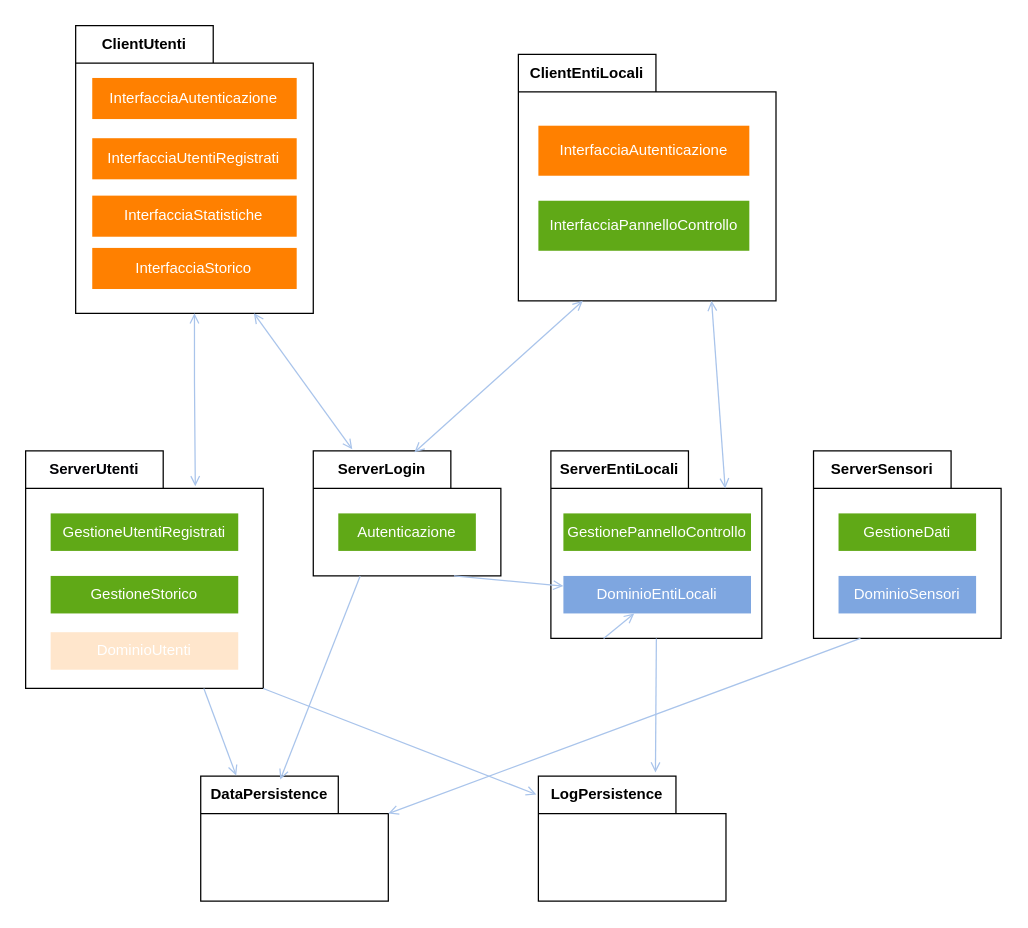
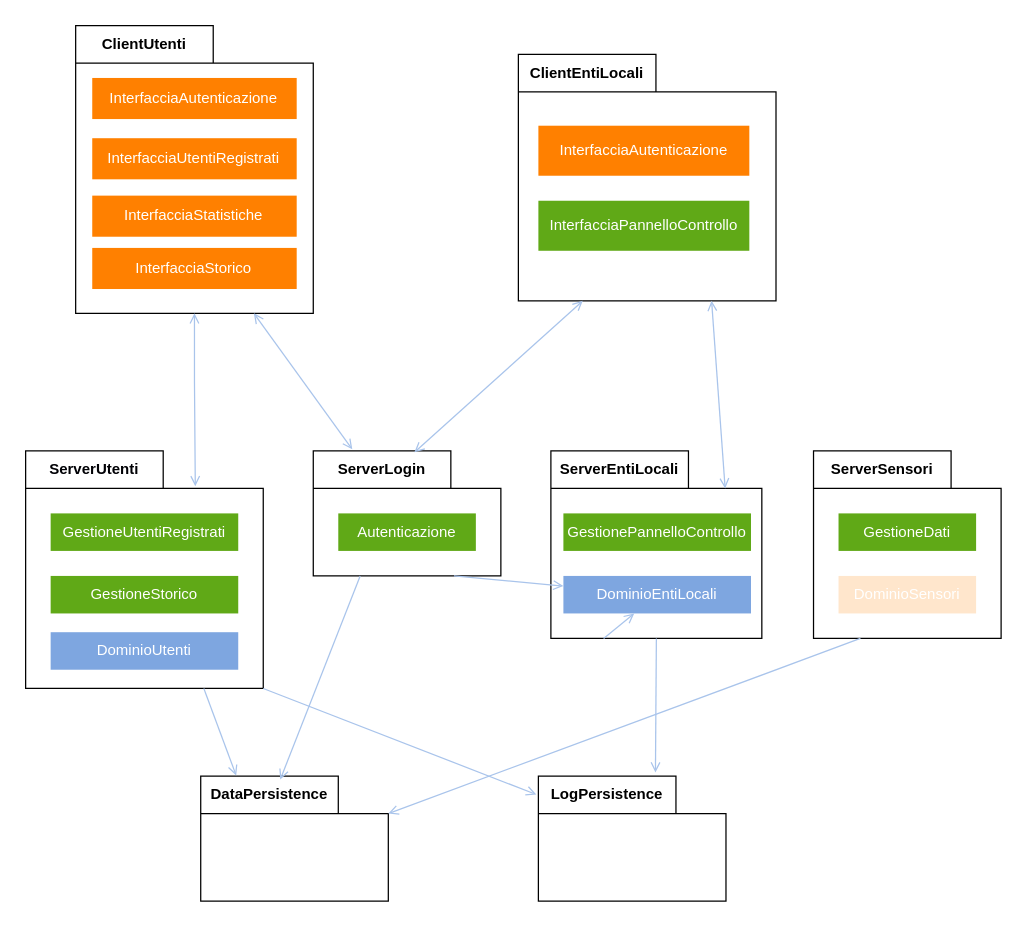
(907, 594) -> (907, 594)
(144, 651) -> (144, 651)
